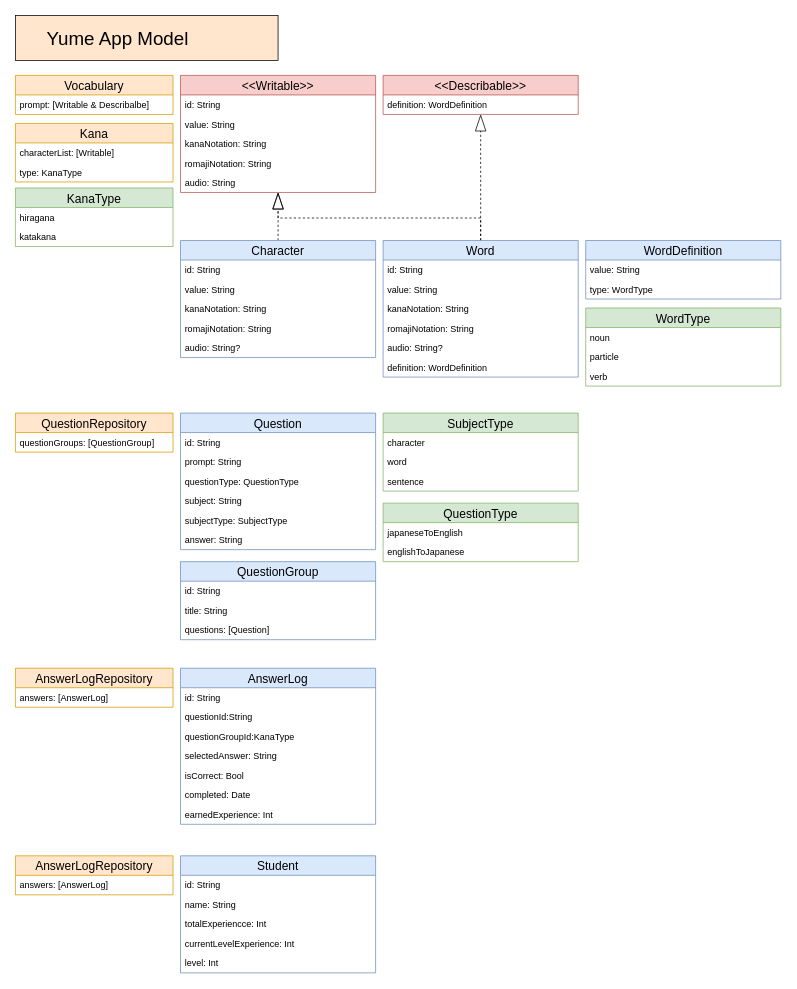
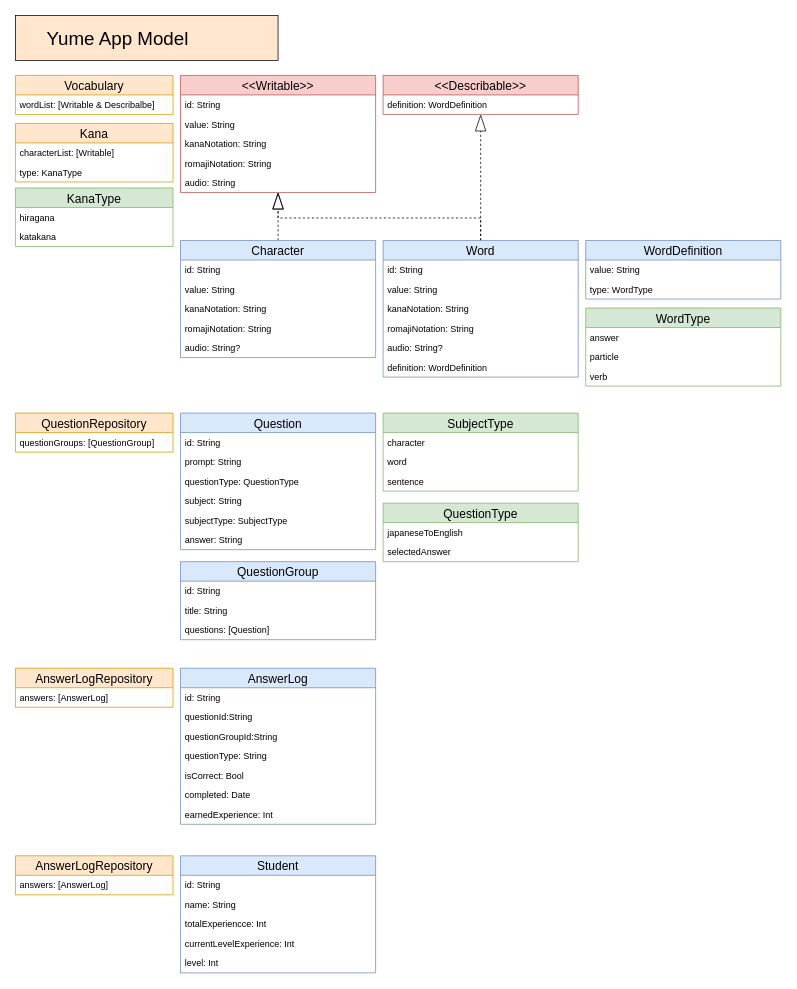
(91, 105) -> (95, 105)
(600, 338) -> (605, 338)
(428, 552) -> (421, 552)
(243, 737) -> (236, 737)
(235, 756) -> (230, 756)
